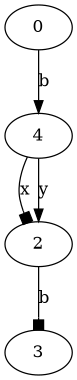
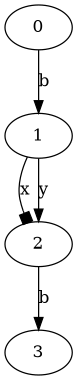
(39, 136) -> (39, 136)
(39, 292) -> (39, 292)
